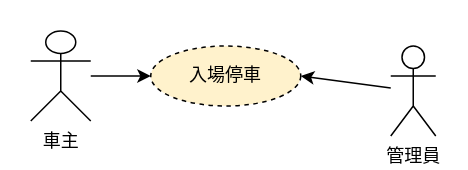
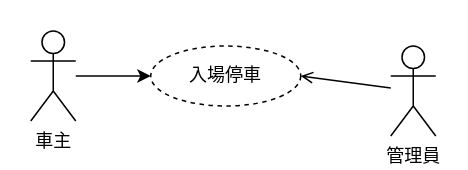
(61, 76) -> (53, 76)
(226, 76) -> (226, 76)
(312, 77) -> (309, 77)
